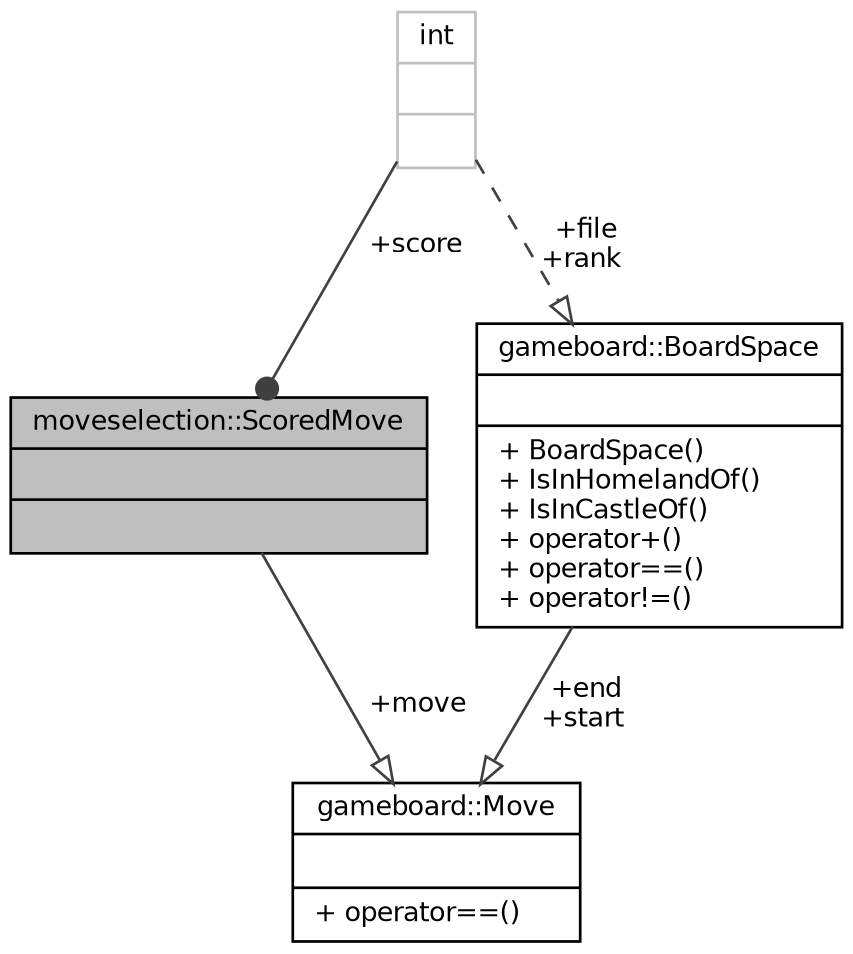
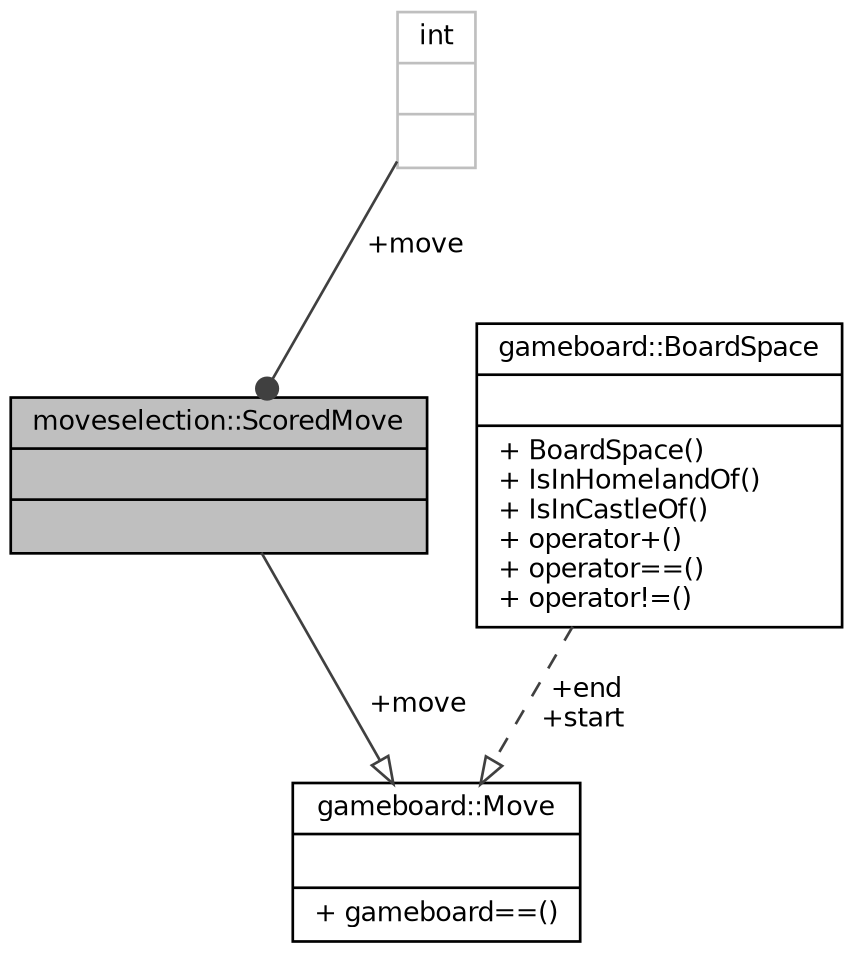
(517, 230) -> none
(412, 246) -> (412, 246)
(534, 693) -> (534, 693)
(418, 913) -> (436, 913)
